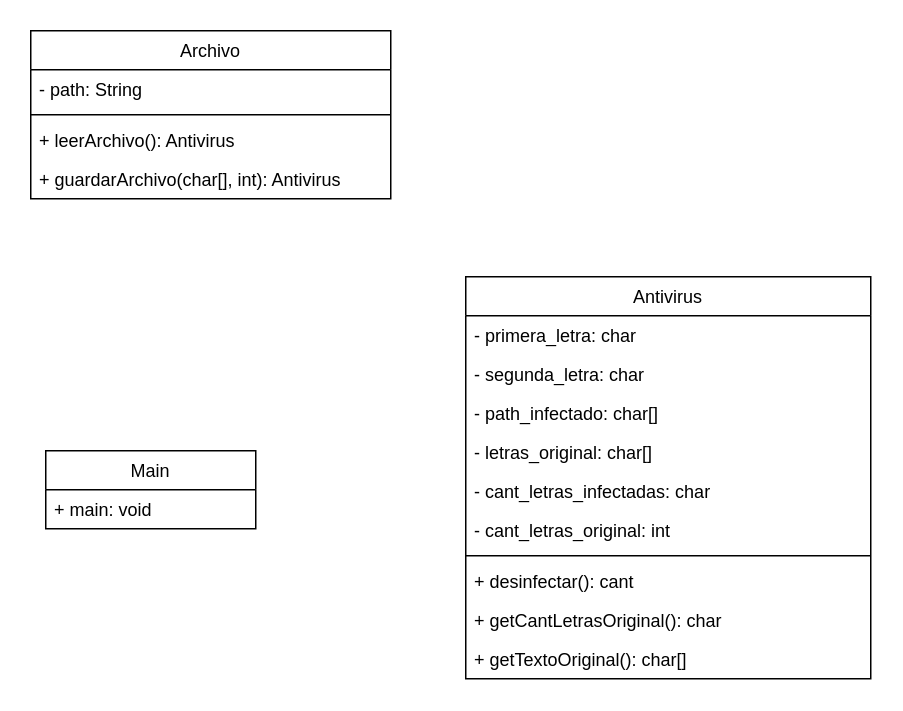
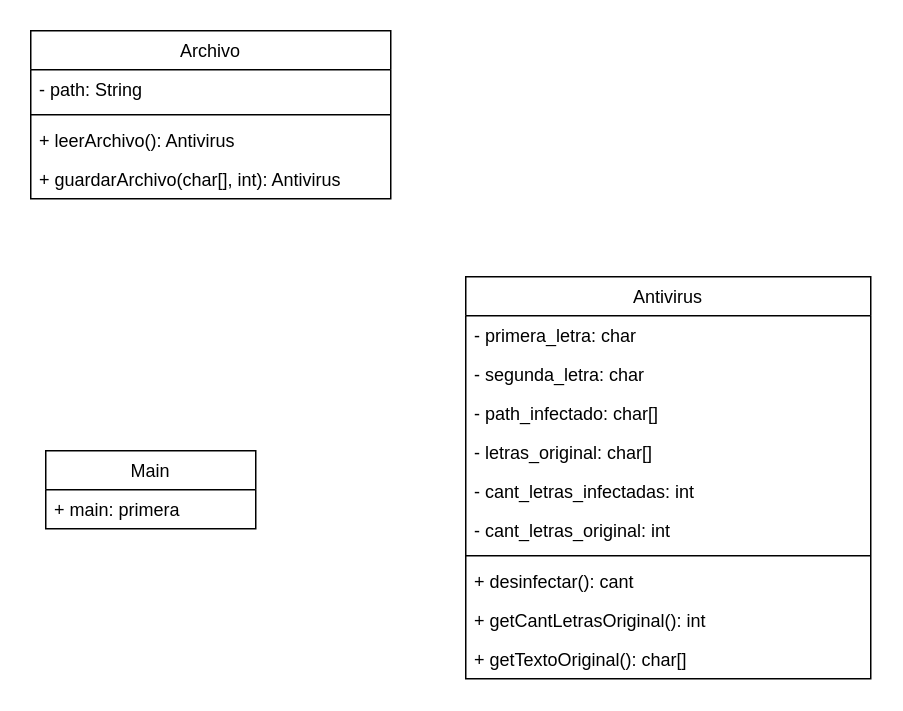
(614, 492) -> (606, 492)
(103, 510) -> (118, 510)
(616, 621) -> (609, 621)
